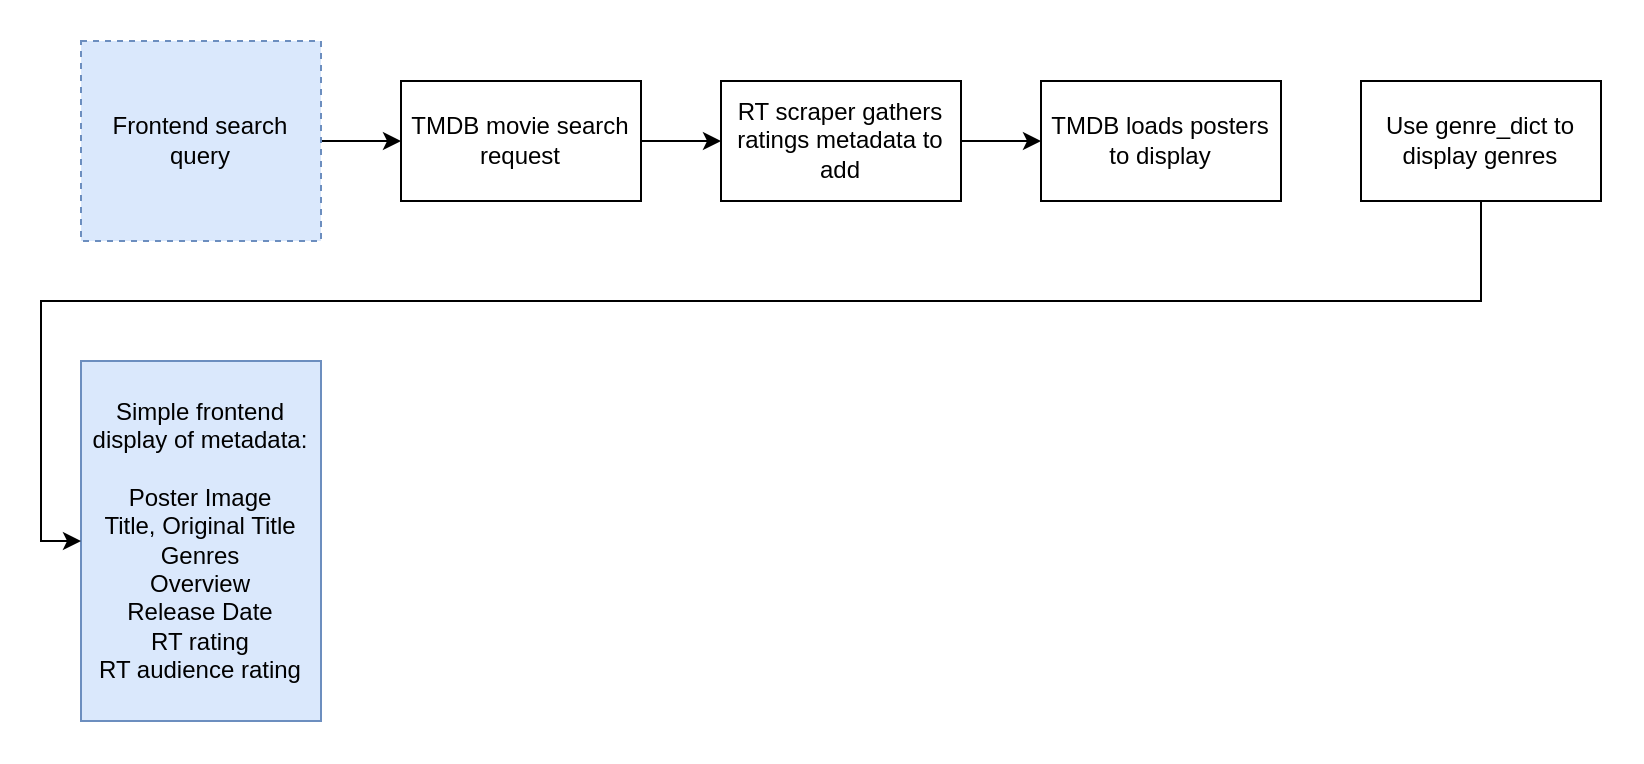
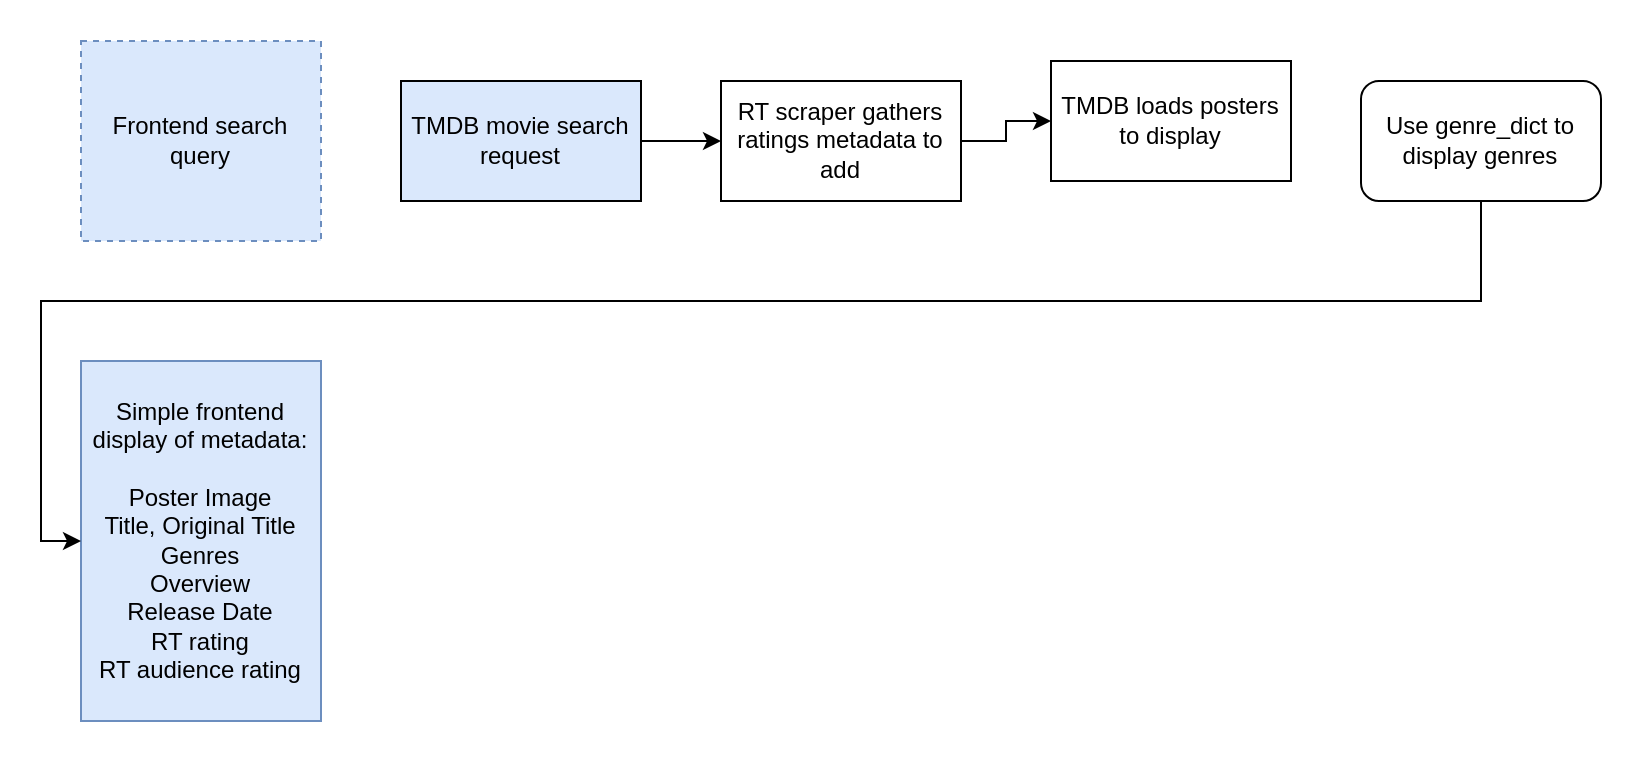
(354, 141) -> none
(521, 141) -> (521, 141)
(1161, 141) -> (1171, 121)
(1481, 141) -> (1481, 141)
